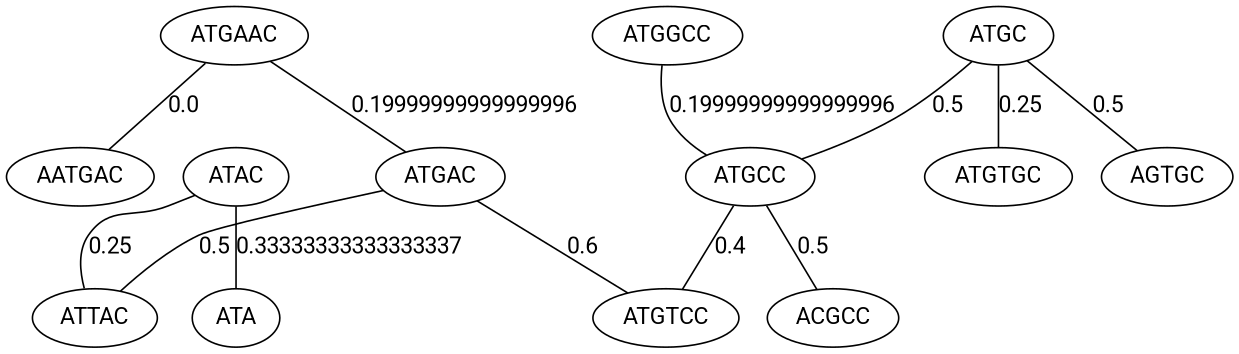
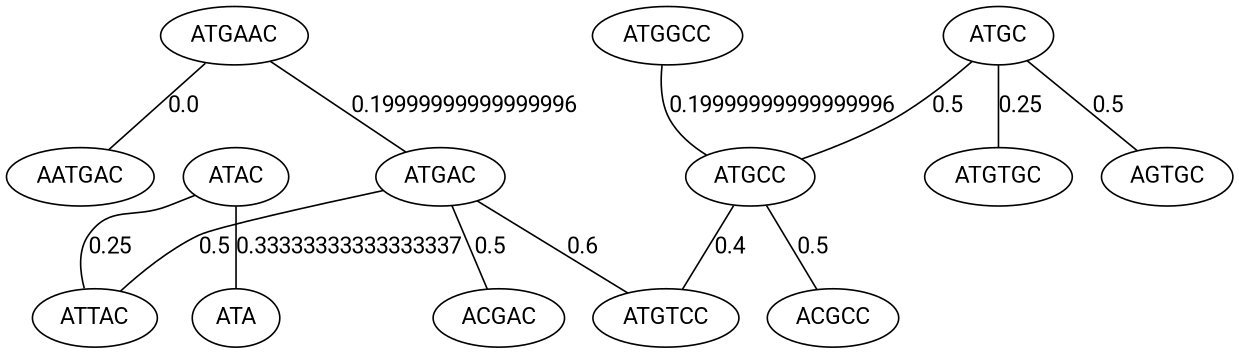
none -> (499, 318)
